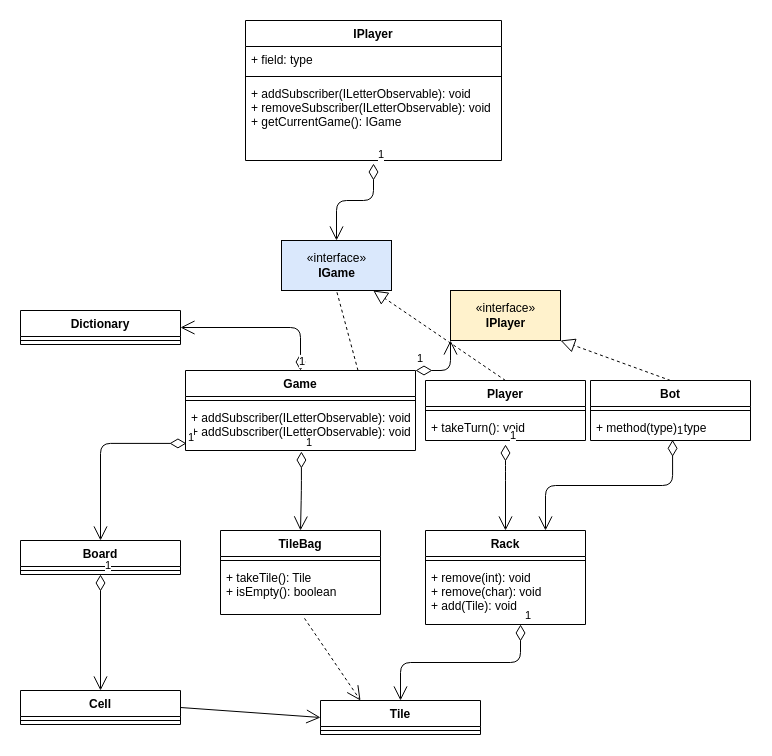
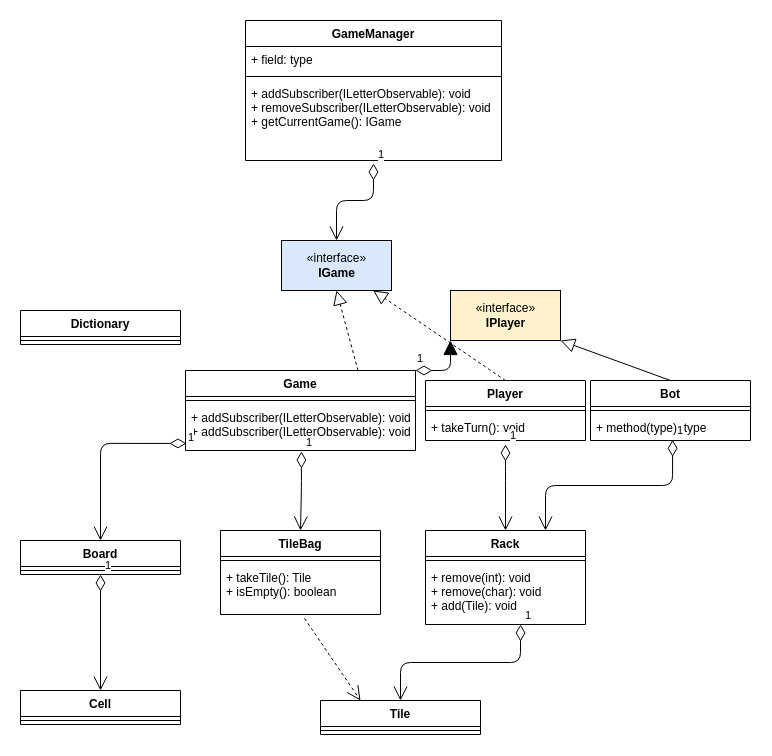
(373, 34) -> (373, 34)
(339, 298) -> (340, 305)
(250, 328) -> none
(451, 355) -> (450, 364)
(621, 363) -> (621, 363)
(249, 712) -> none
